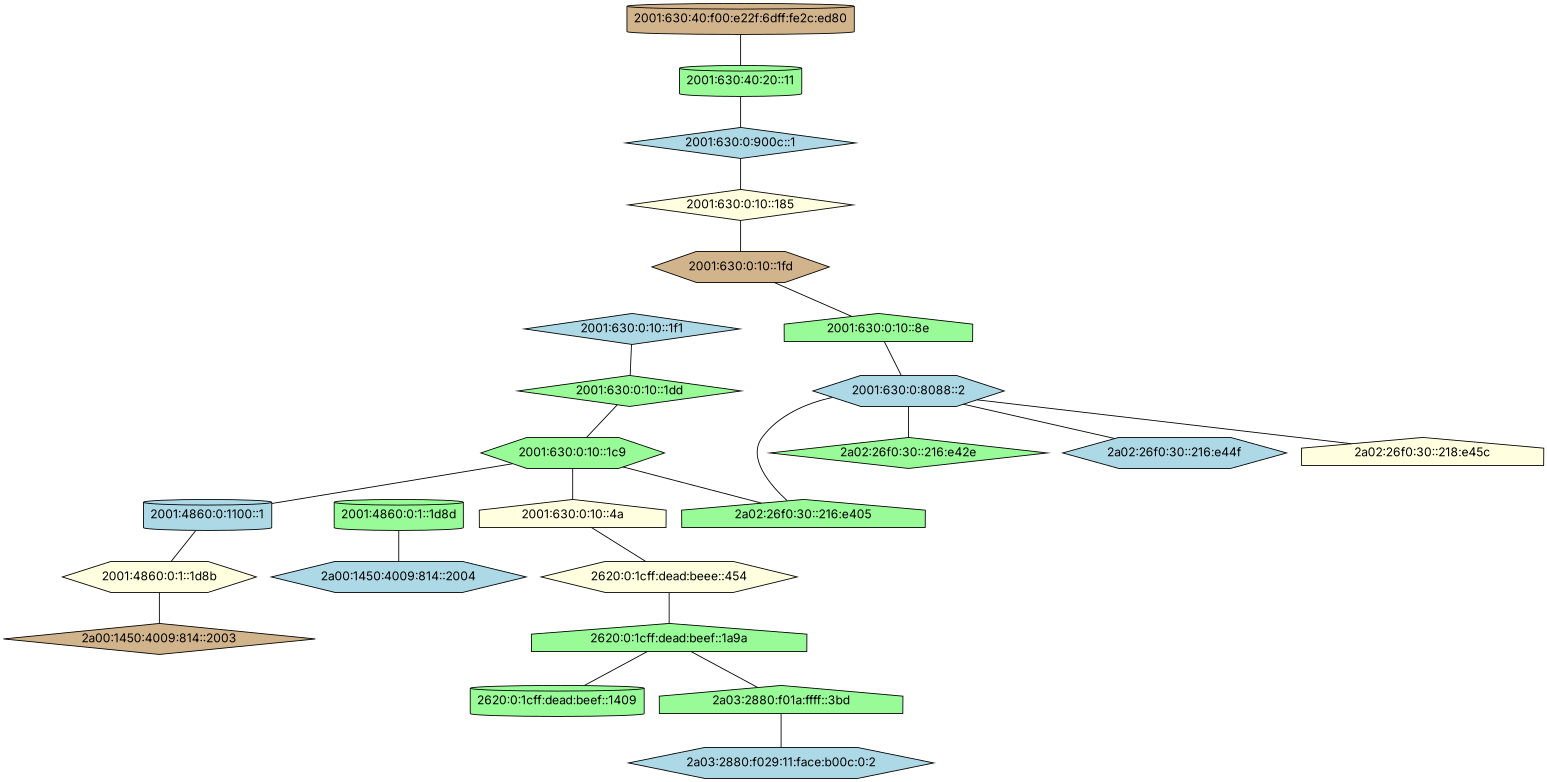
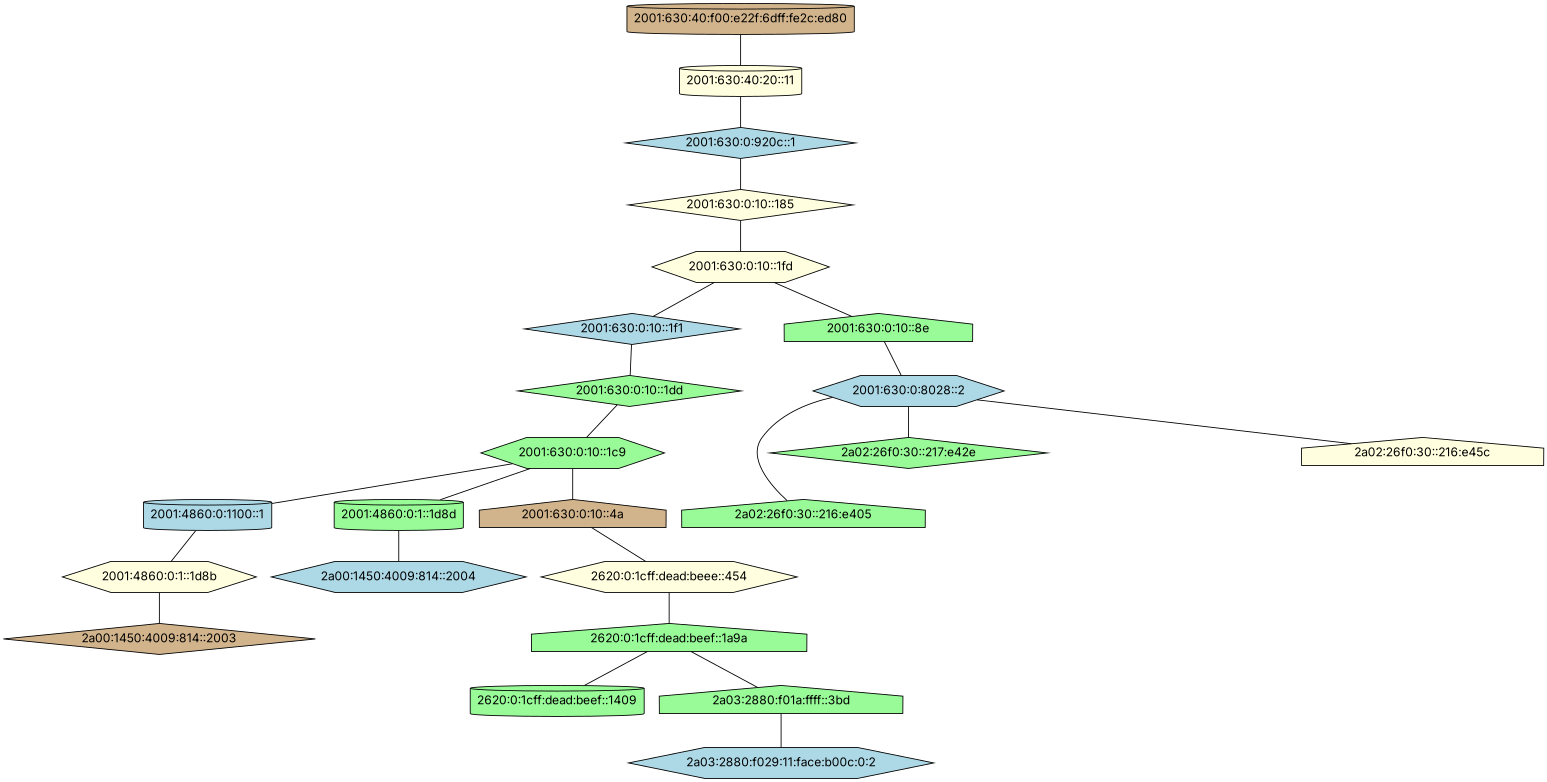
(741, 81) -> (741, 81)
(741, 143) -> (741, 143)
(741, 267) -> (741, 267)
none -> (684, 299)
(909, 391) -> (909, 391)
(909, 453) -> (909, 453)
(1175, 453) -> none
(1423, 453) -> (1423, 453)
(692, 485) -> (485, 484)
(573, 515) -> (573, 515)
